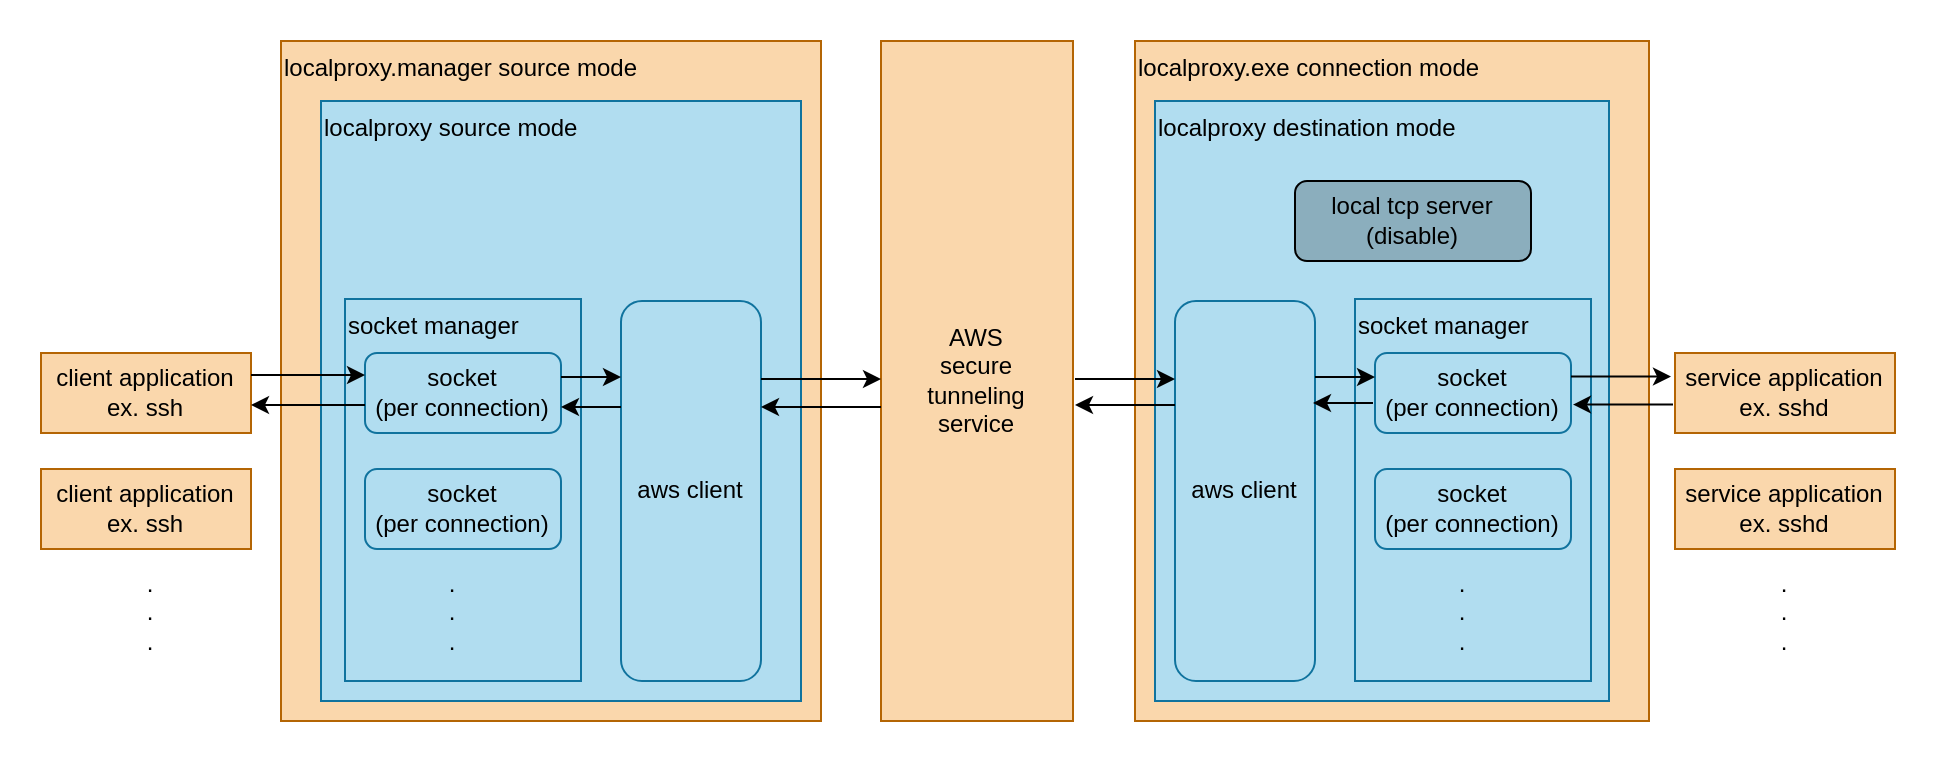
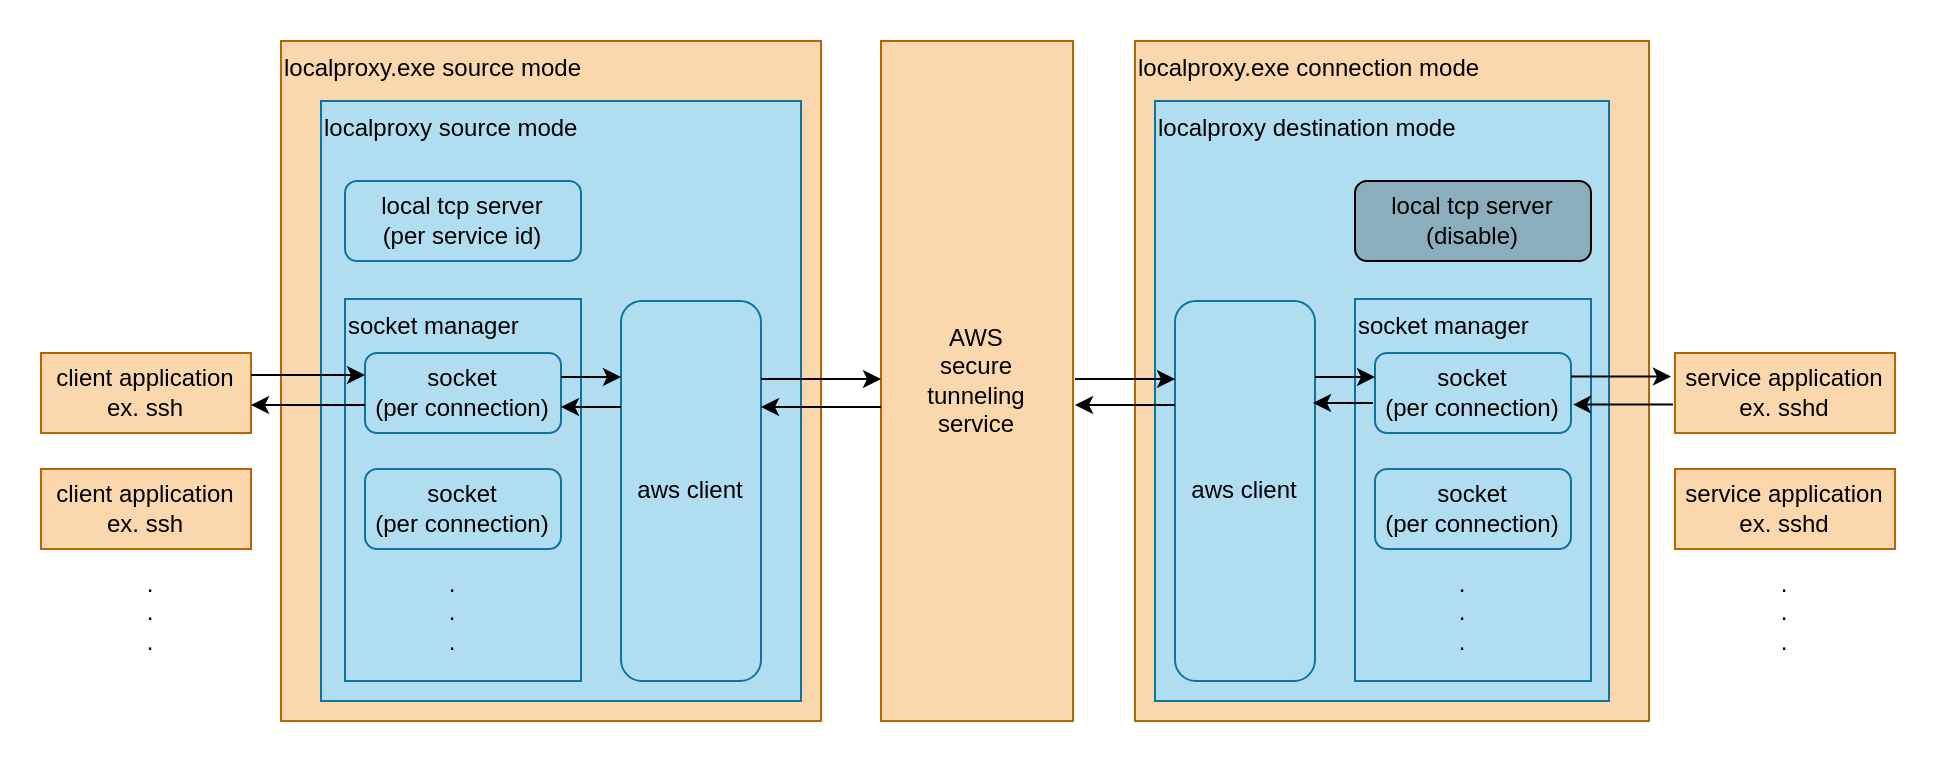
(471, 69) -> (444, 69)
none -> (463, 221)
(1413, 221) -> (1473, 221)
